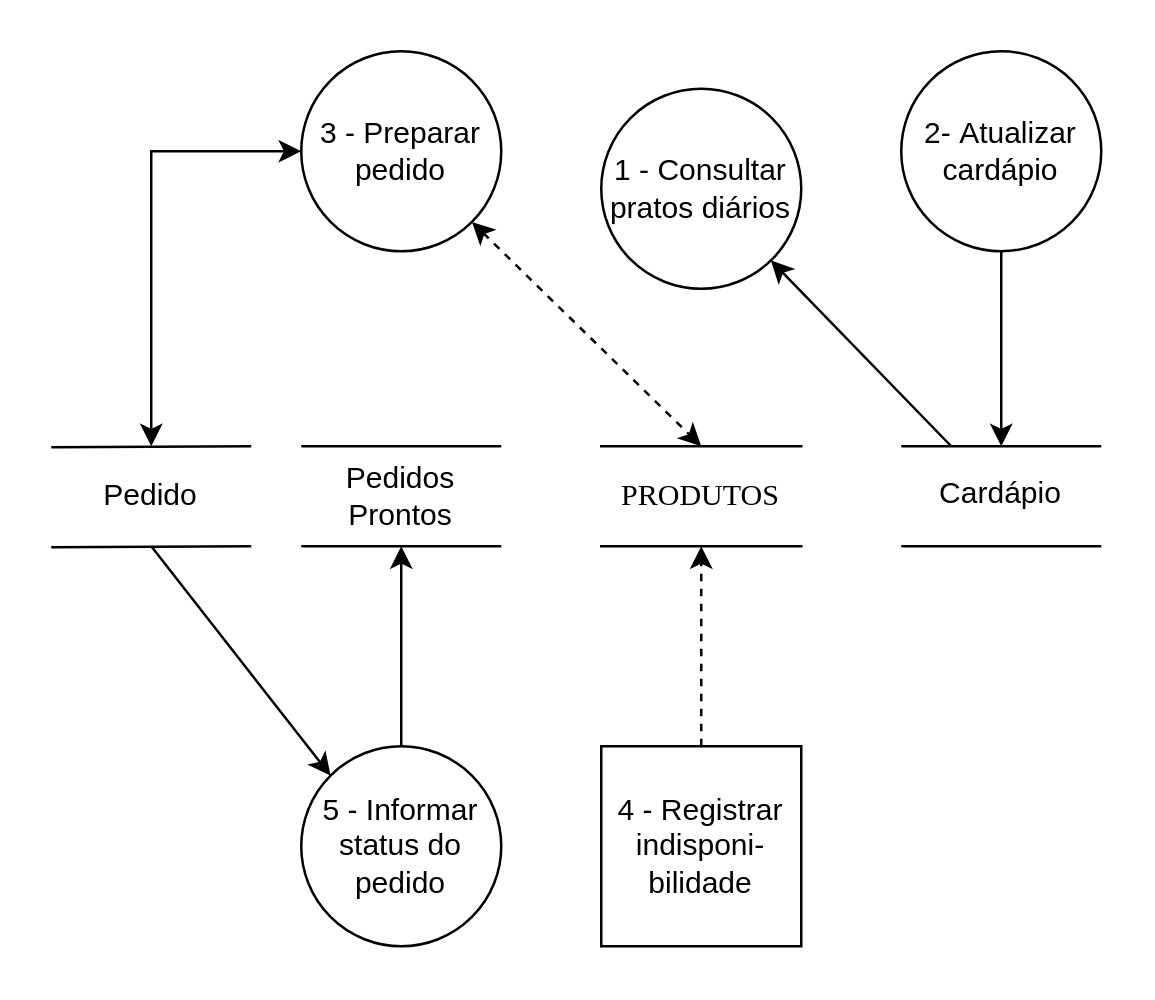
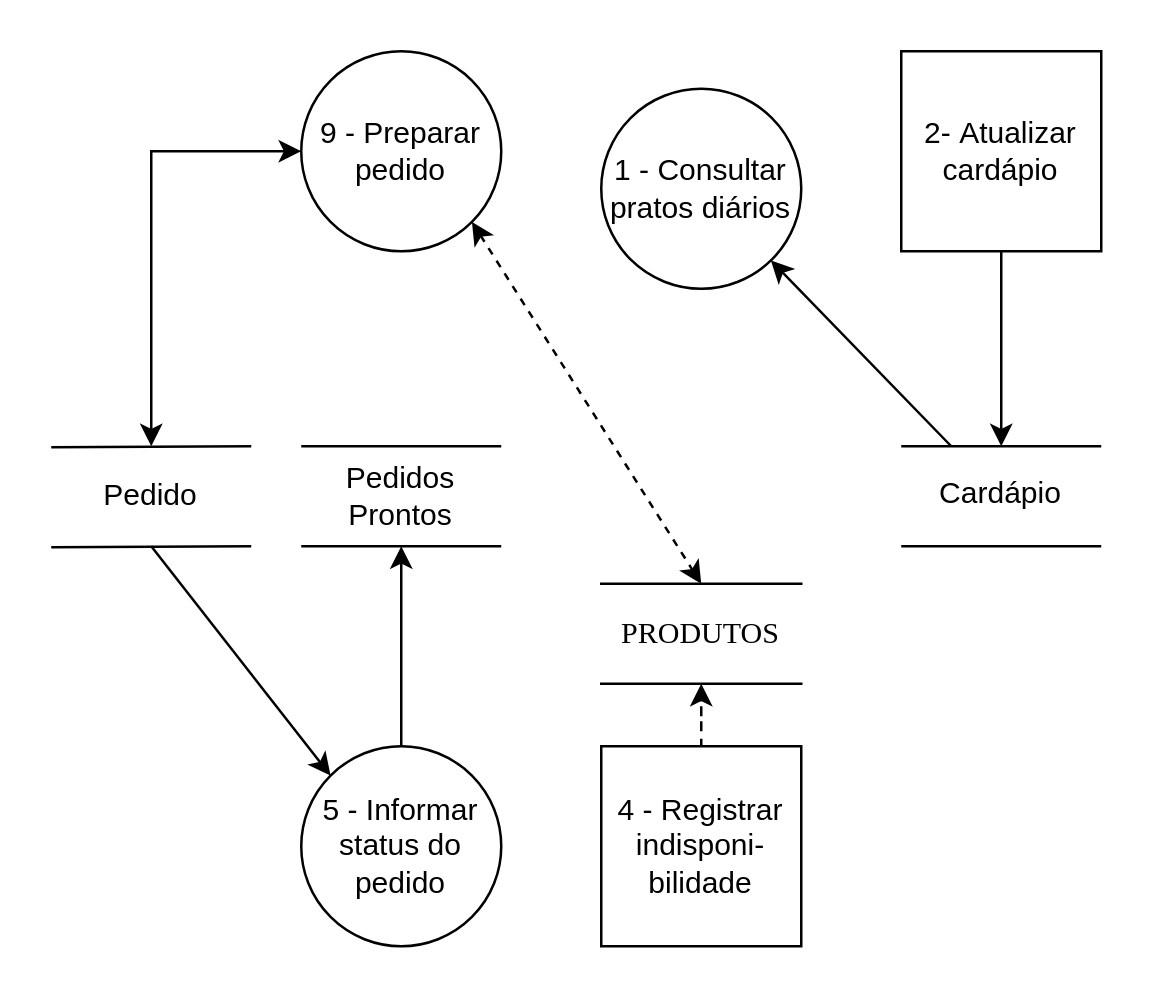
(401, 151) -> (401, 151)
(1001, 151) -> (1001, 151)
(701, 496) -> (701, 634)
